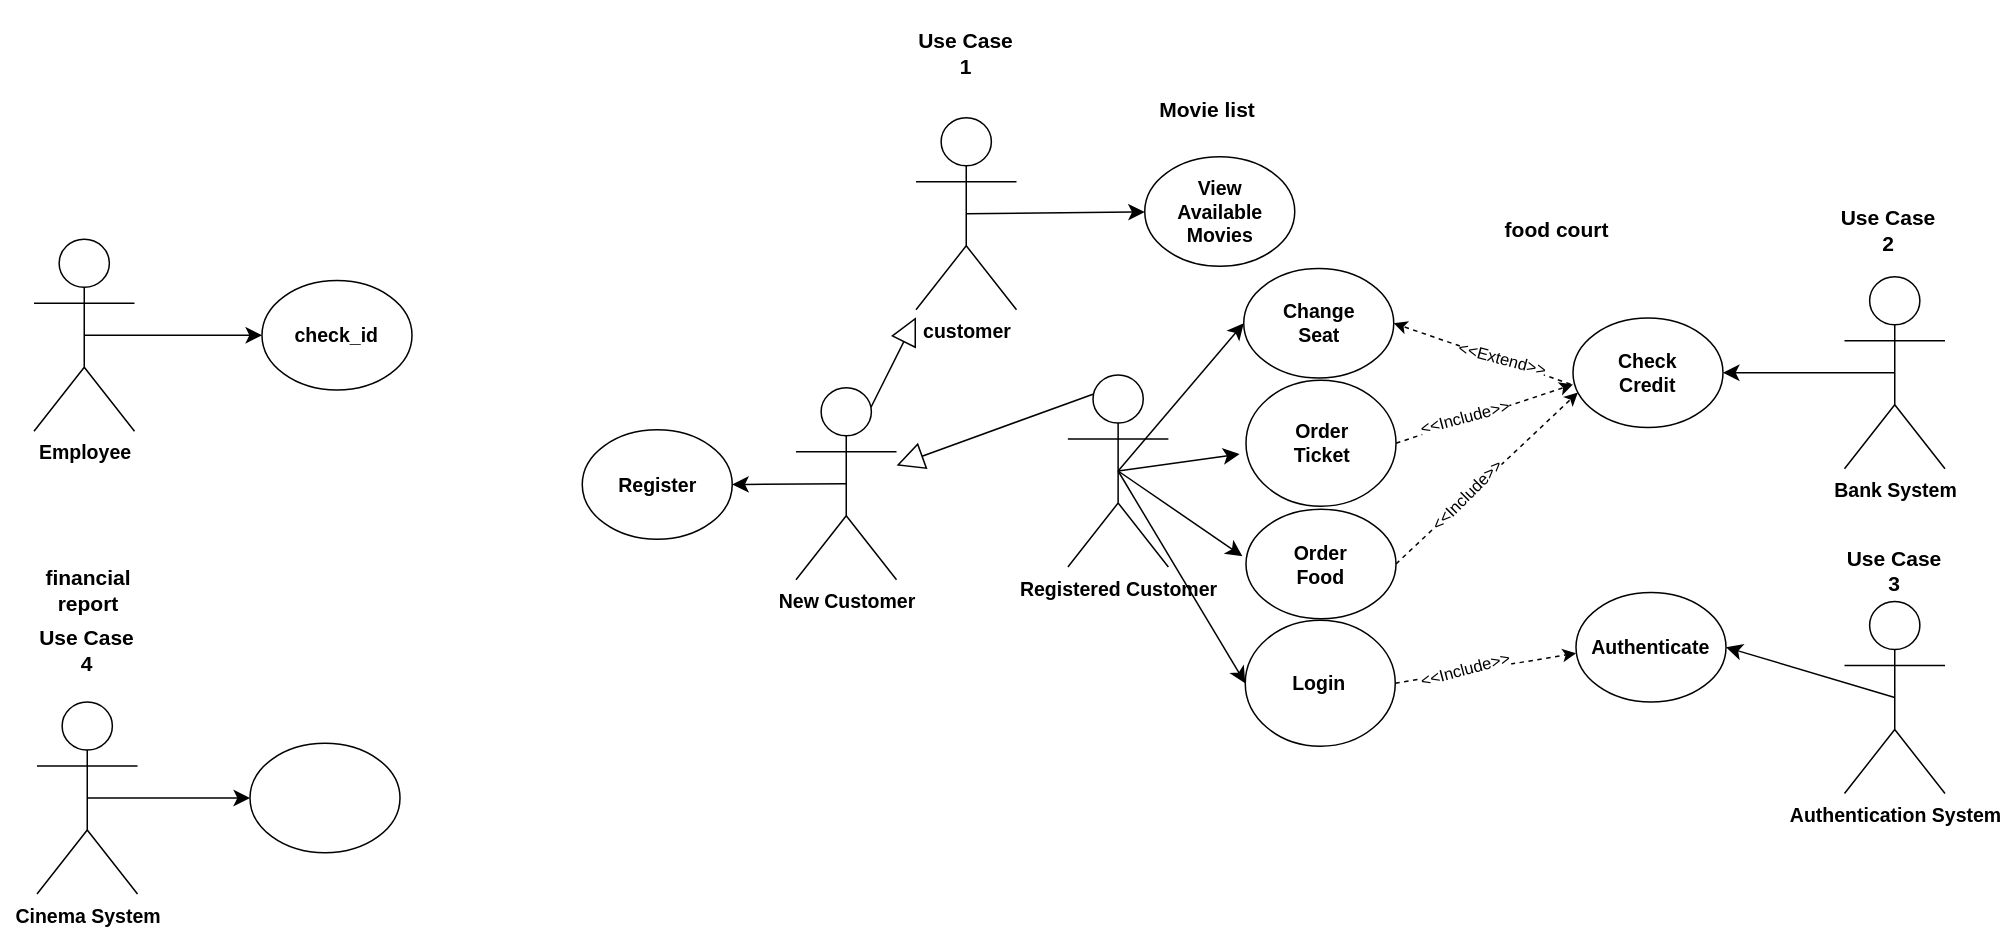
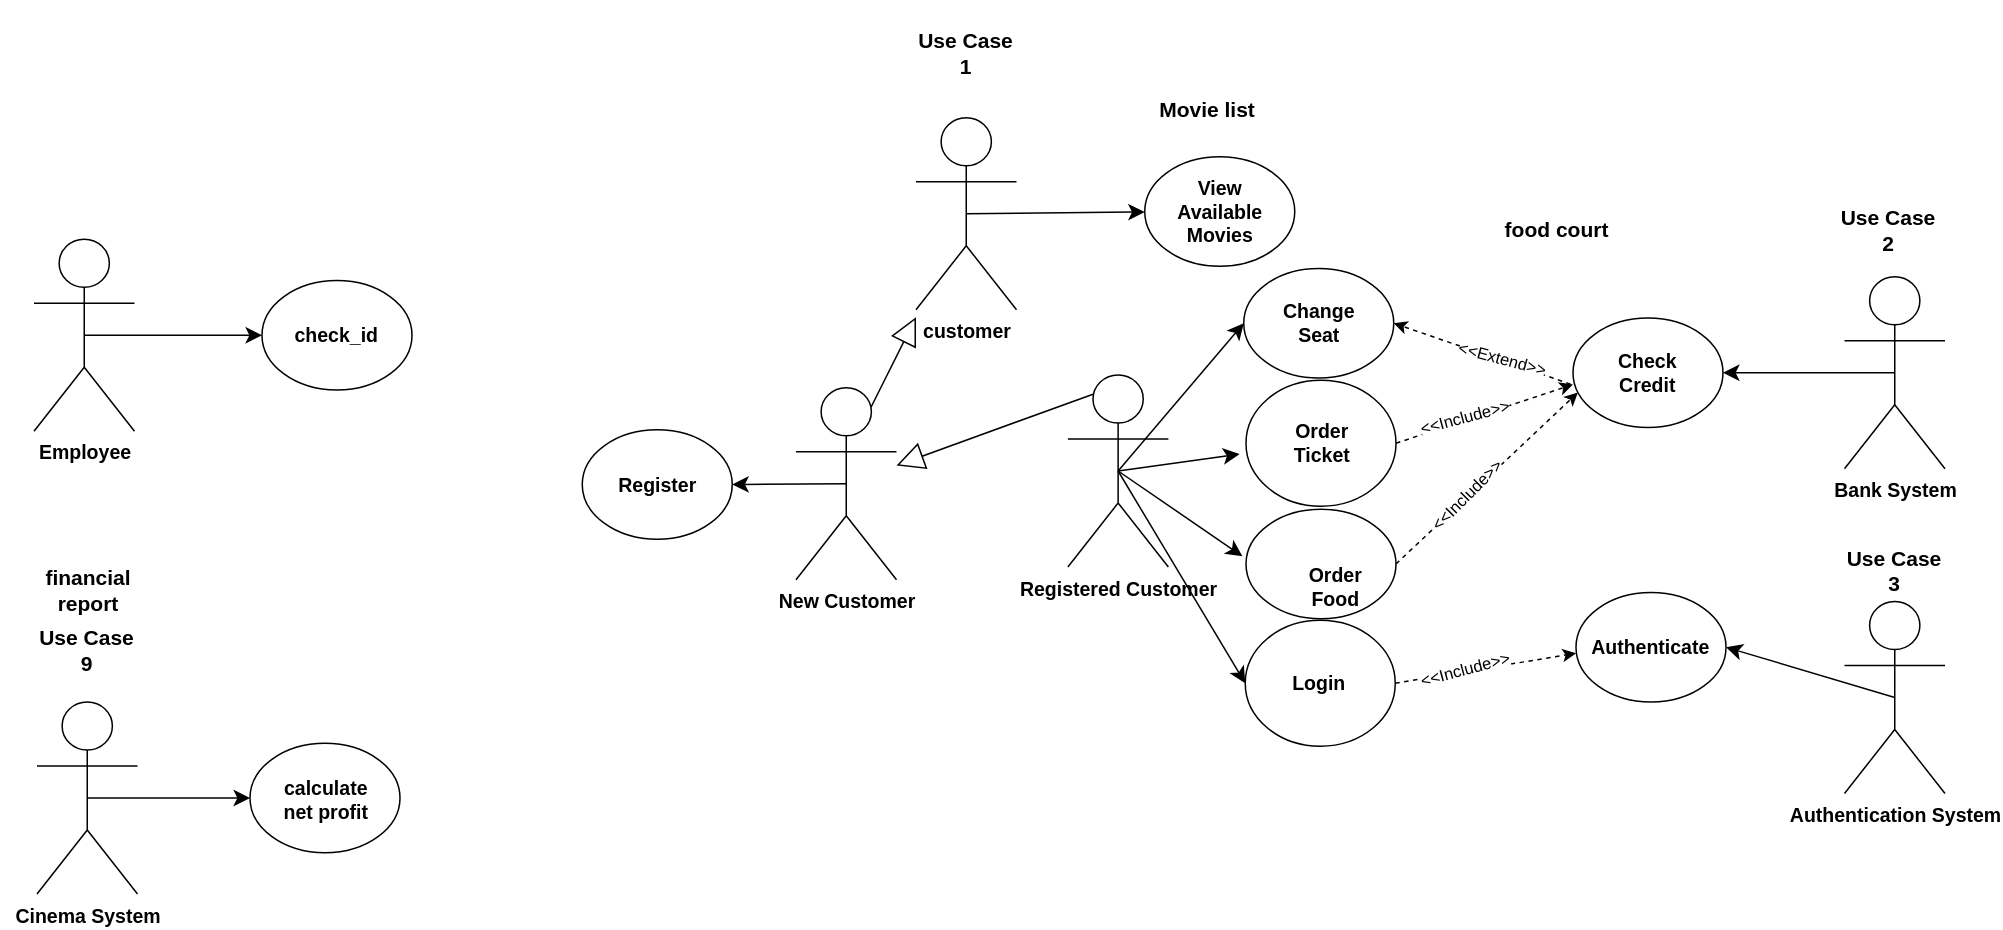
(1320, 564) -> (1335, 587)
(87, 650) -> (87, 650)
none -> (326, 800)
